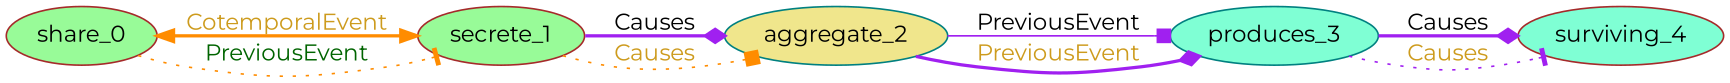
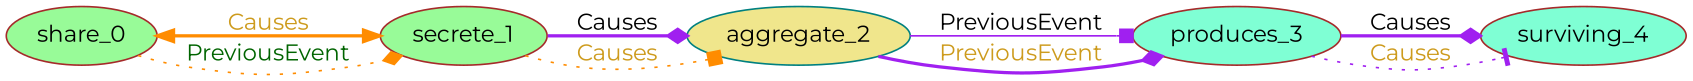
(287, 24) -> (268, 24)
(1274, 36) -> (1237, 36)
(284, 76) -> (260, 74)
